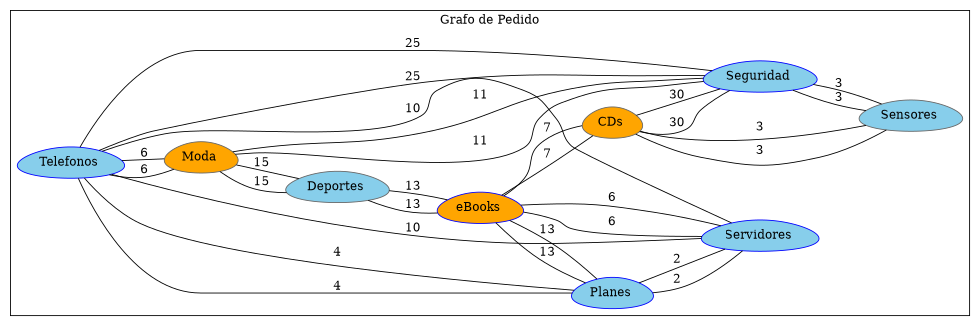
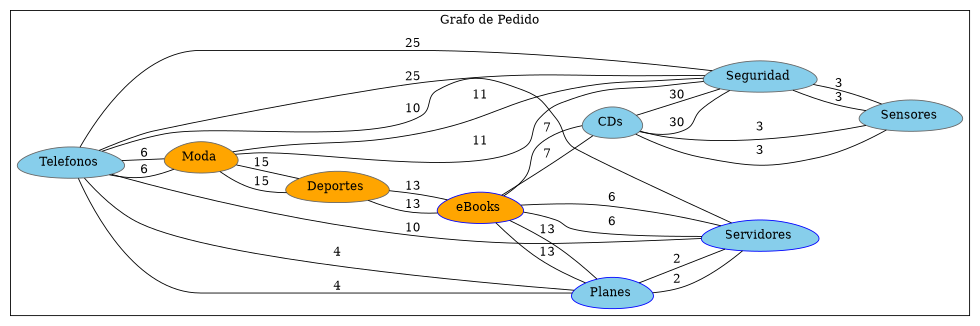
(760, 77) -> (760, 77)
(612, 123) -> (612, 123)
(71, 163) -> (71, 163)
(337, 187) -> (337, 187)
